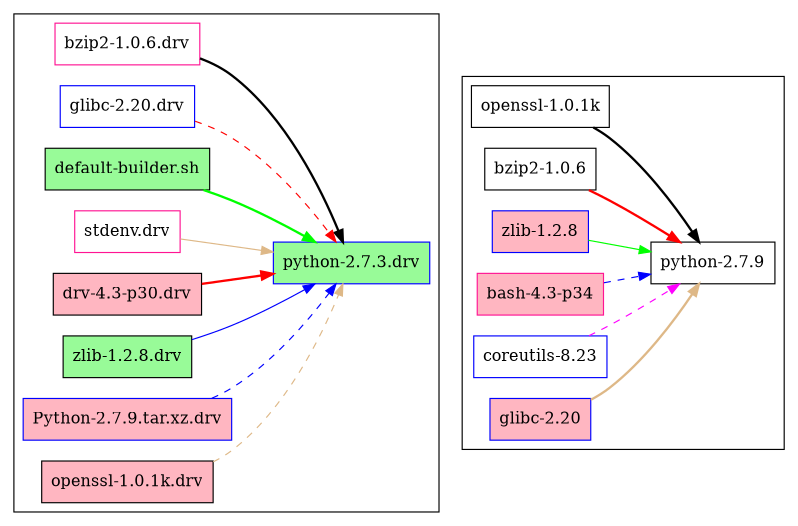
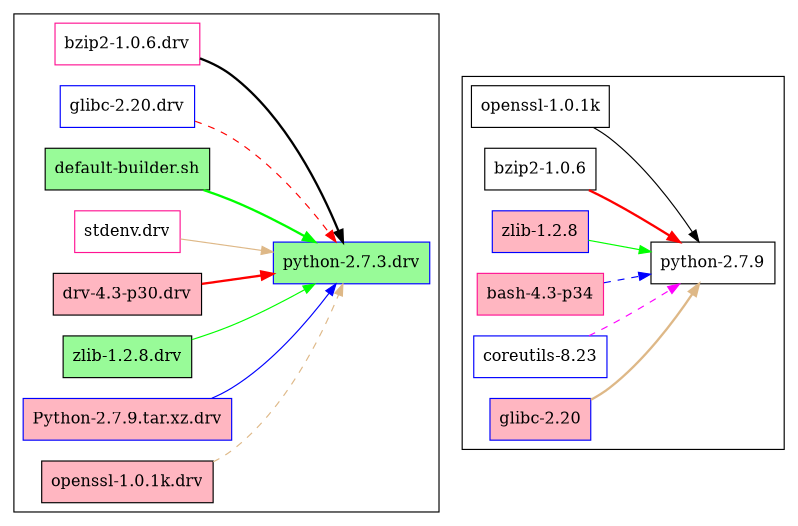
(648, 175) -> (648, 175)
(250, 318) -> (250, 318)
(276, 353) -> (276, 353)
